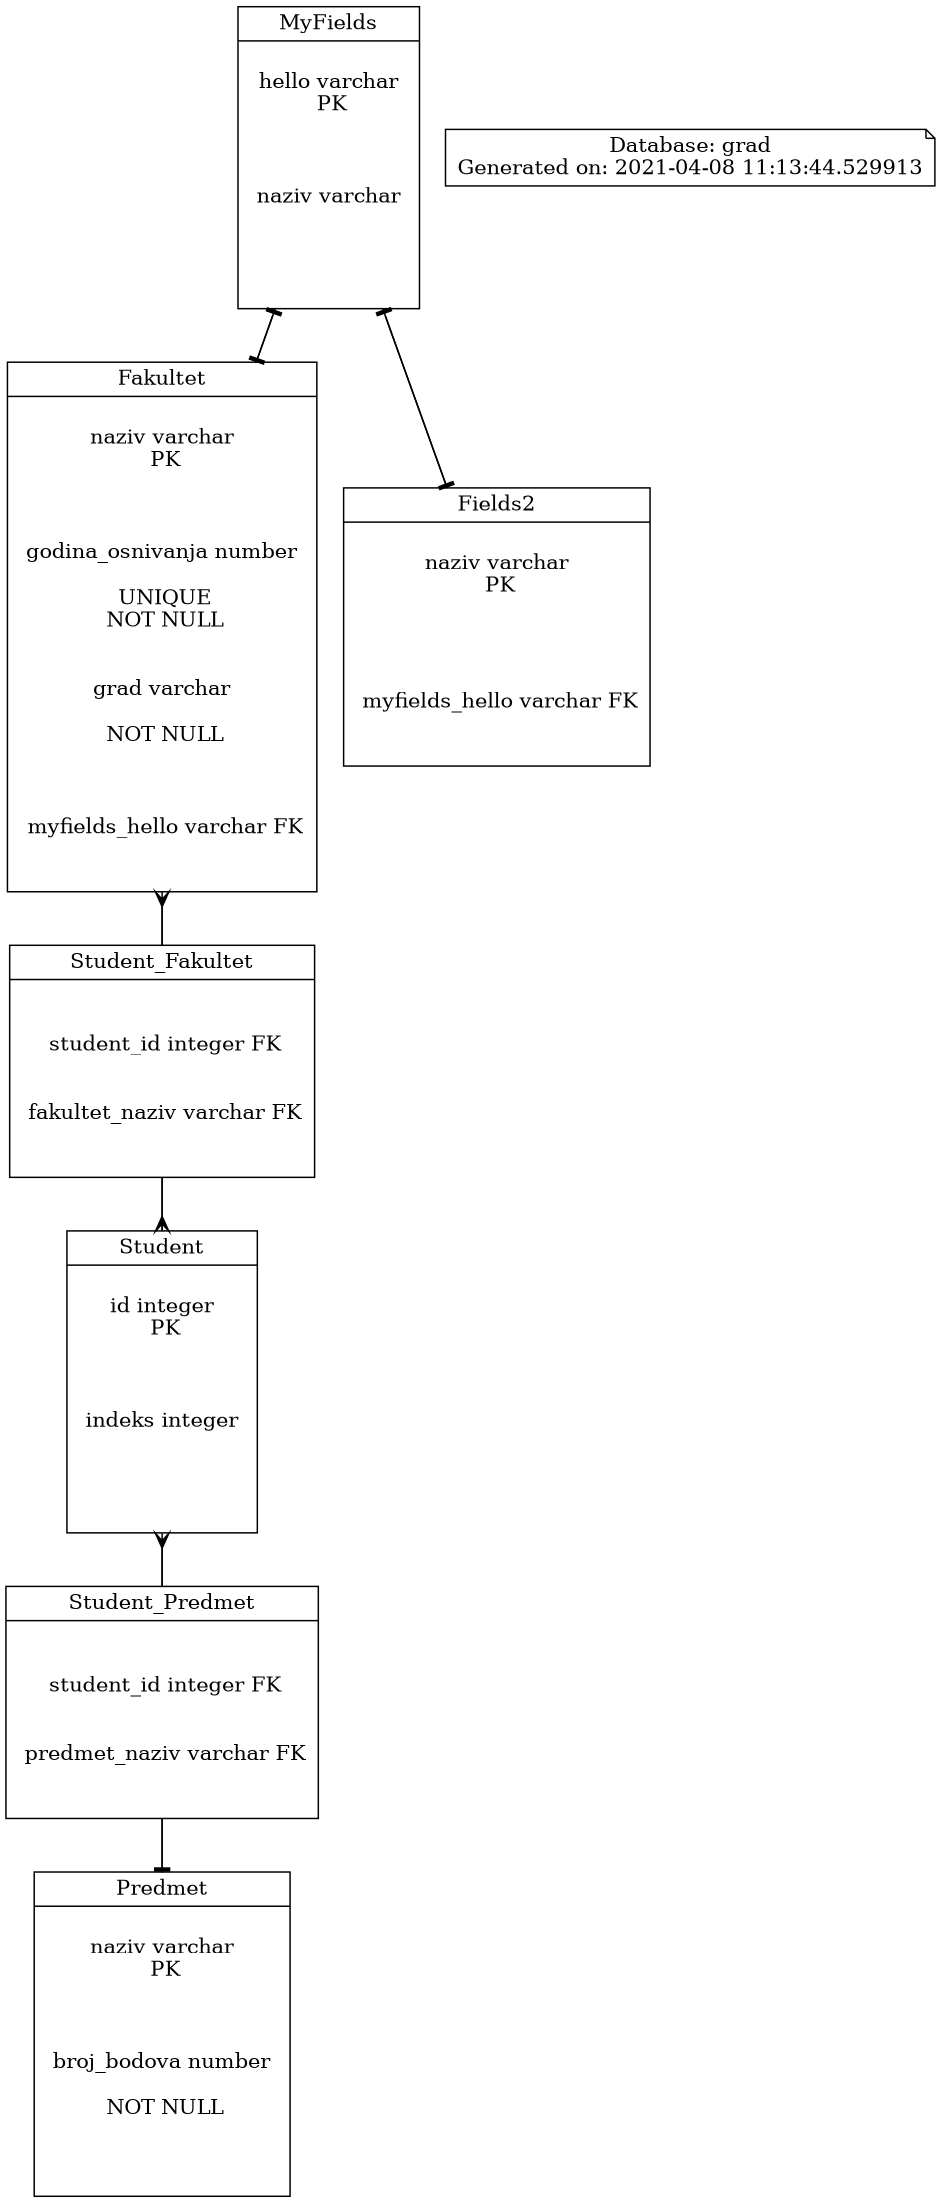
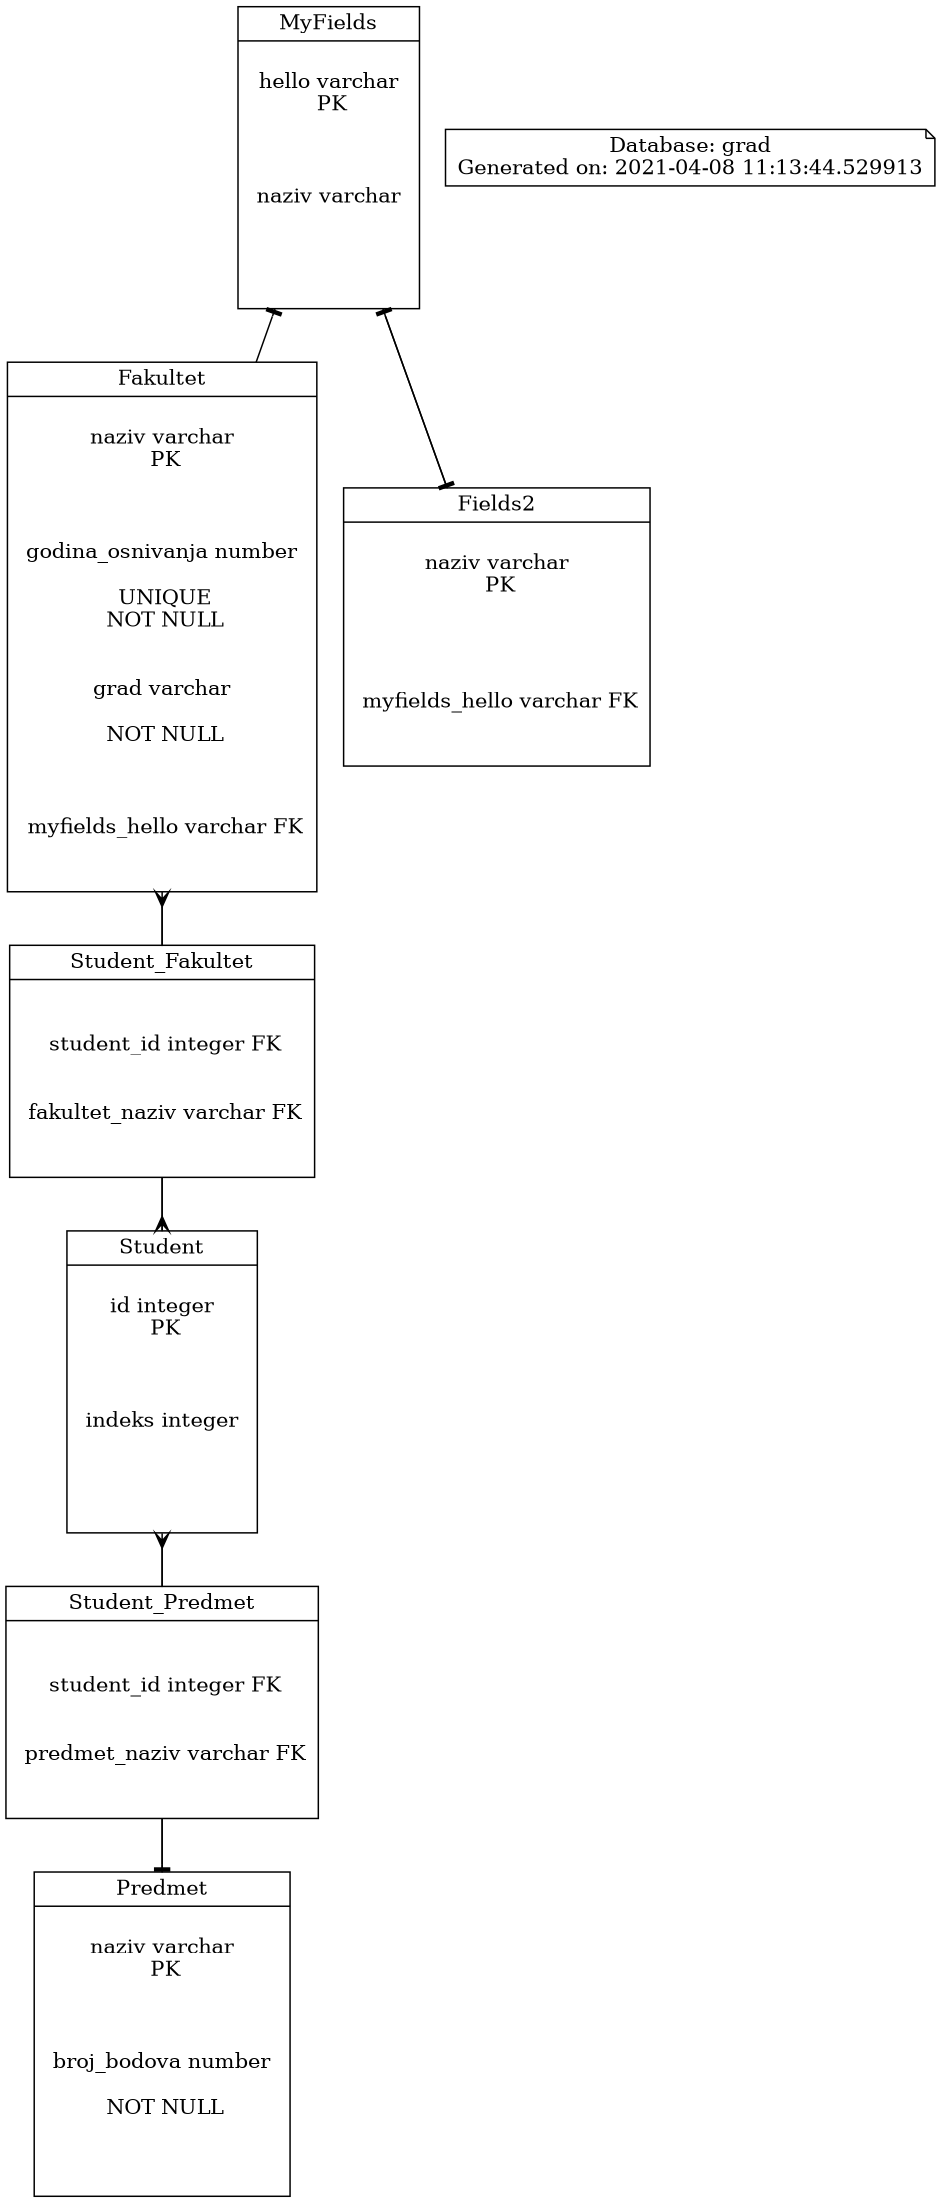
(266, 335) -> none
